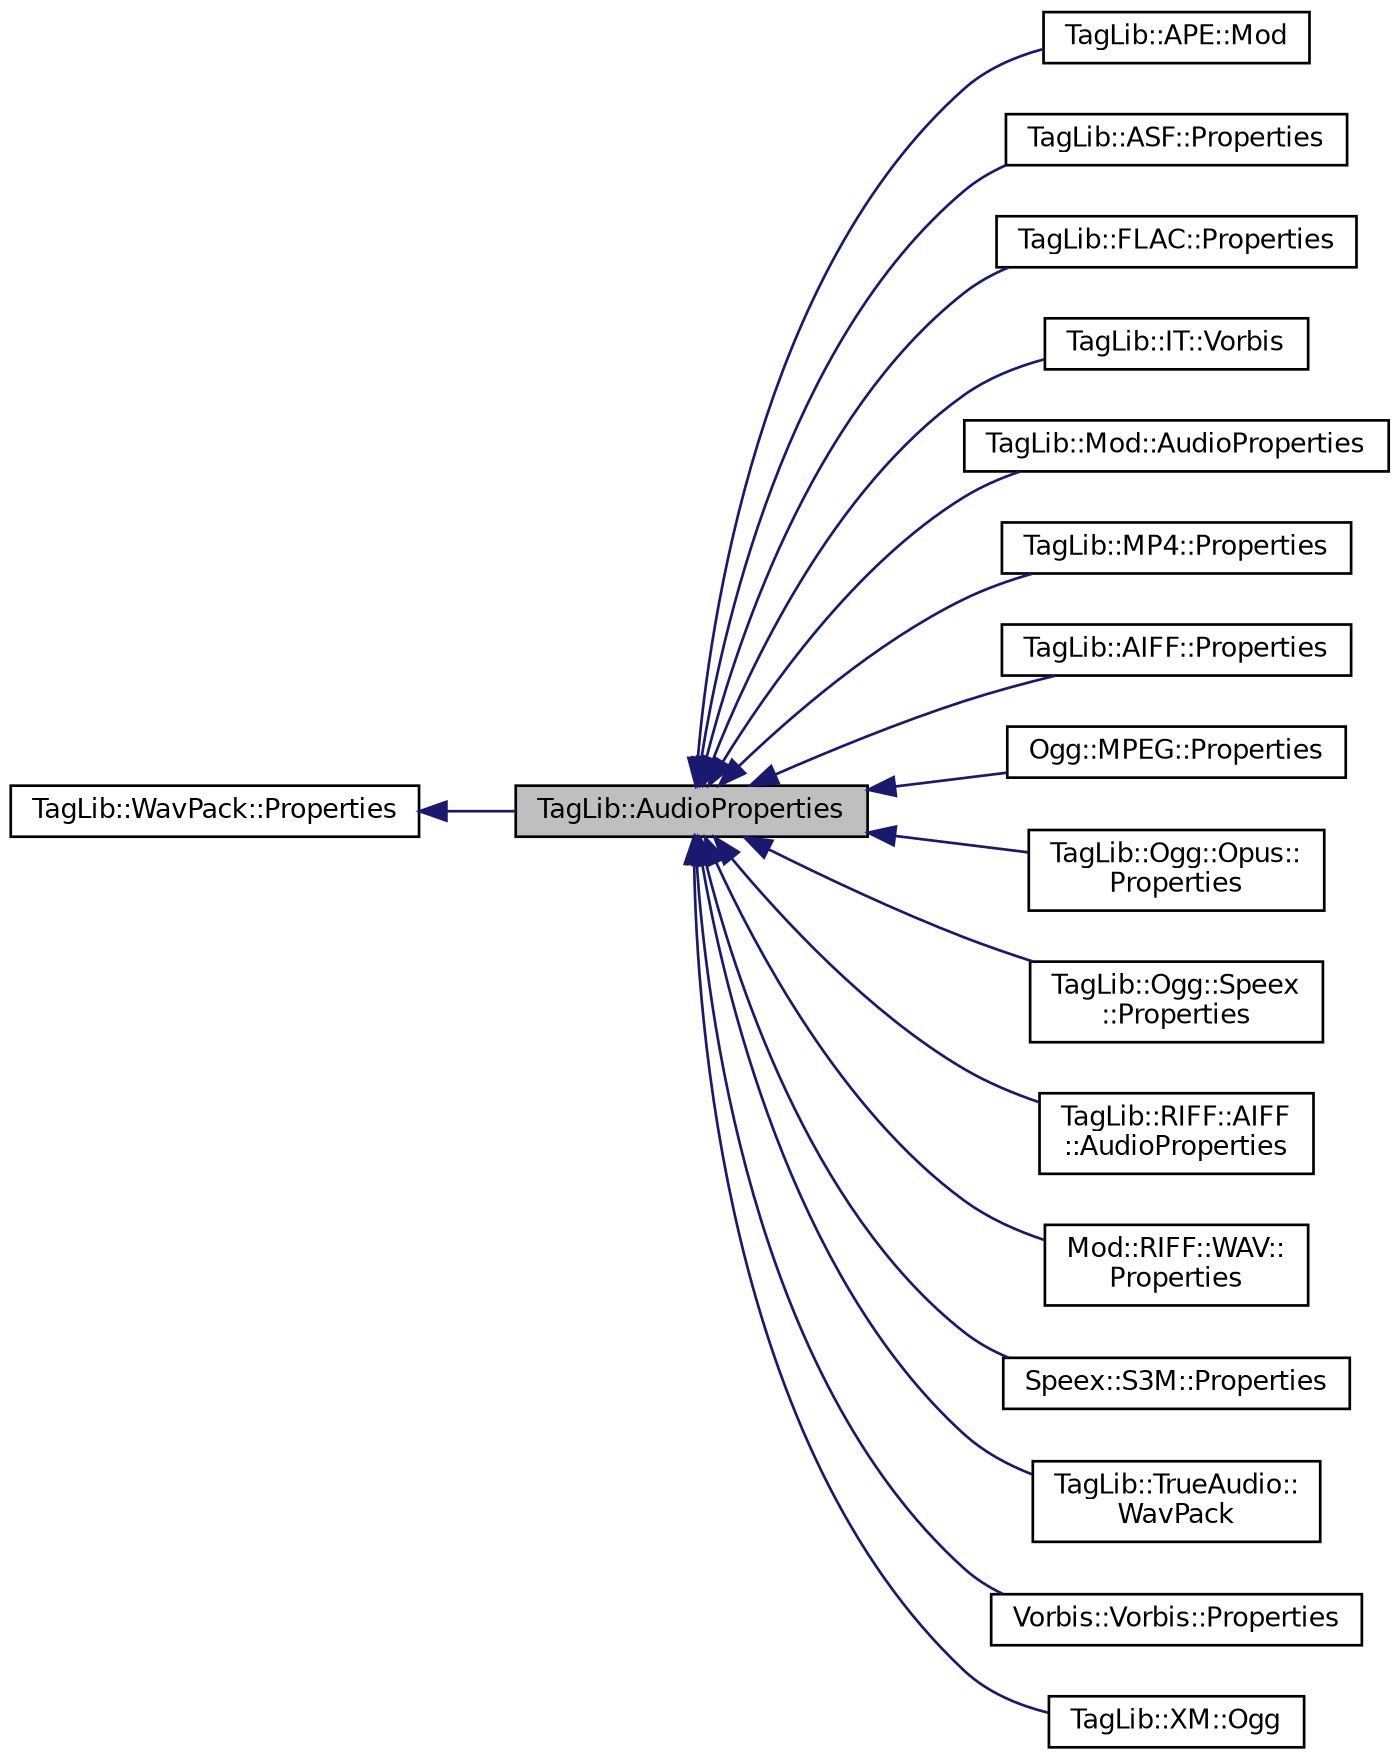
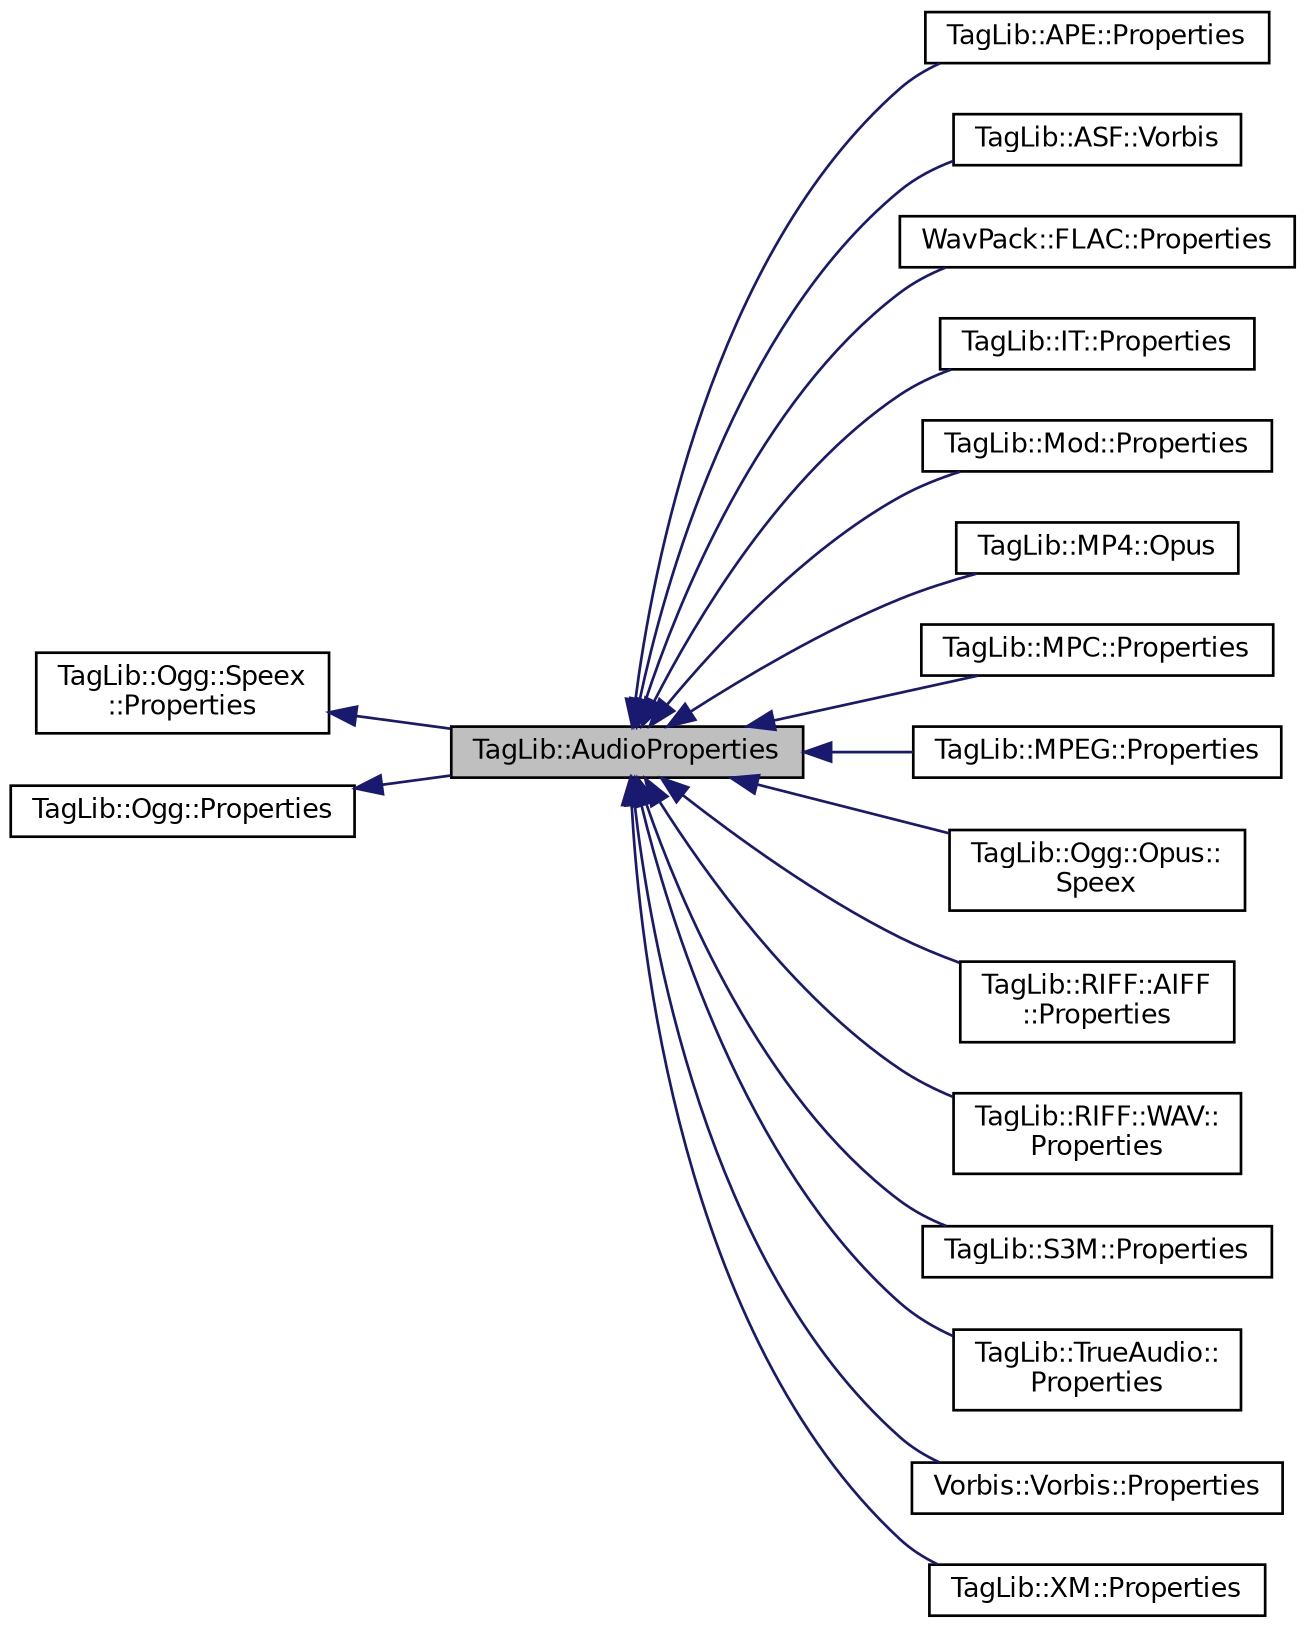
(1177, 38) -> (1097, 38)
(1177, 140) -> (1097, 140)
(1177, 242) -> (1097, 242)
(1177, 344) -> (1097, 344)
(1177, 446) -> (1097, 446)
(1177, 548) -> (1097, 548)
(1177, 650) -> (1097, 650)
(1177, 752) -> (1097, 752)
(215, 811) -> (183, 811)
(1177, 870) -> (1097, 870)
(899, 910) -> (403, 722)
(1177, 1134) -> (1097, 1002)
(1177, 1265) -> (1097, 1134)
(1177, 1383) -> (1097, 1252)
(1177, 1502) -> (1097, 1370)
(1177, 1722) -> (1097, 1590)
